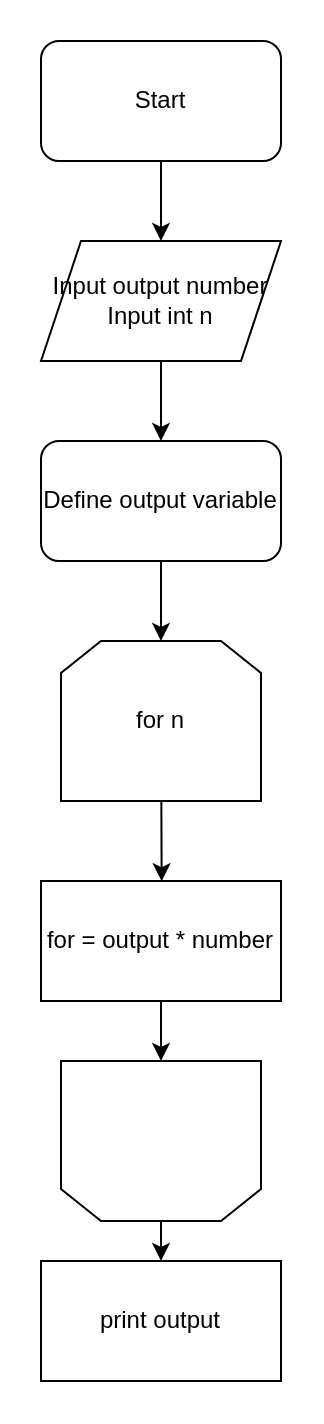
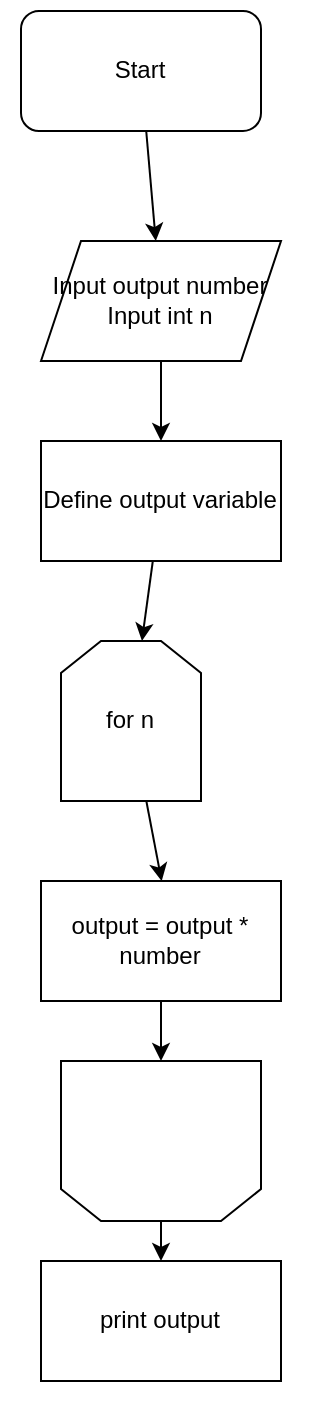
(161, 101) -> (141, 71)
(161, 501) -> (161, 501)
(161, 721) -> (131, 721)
(161, 941) -> (161, 941)
